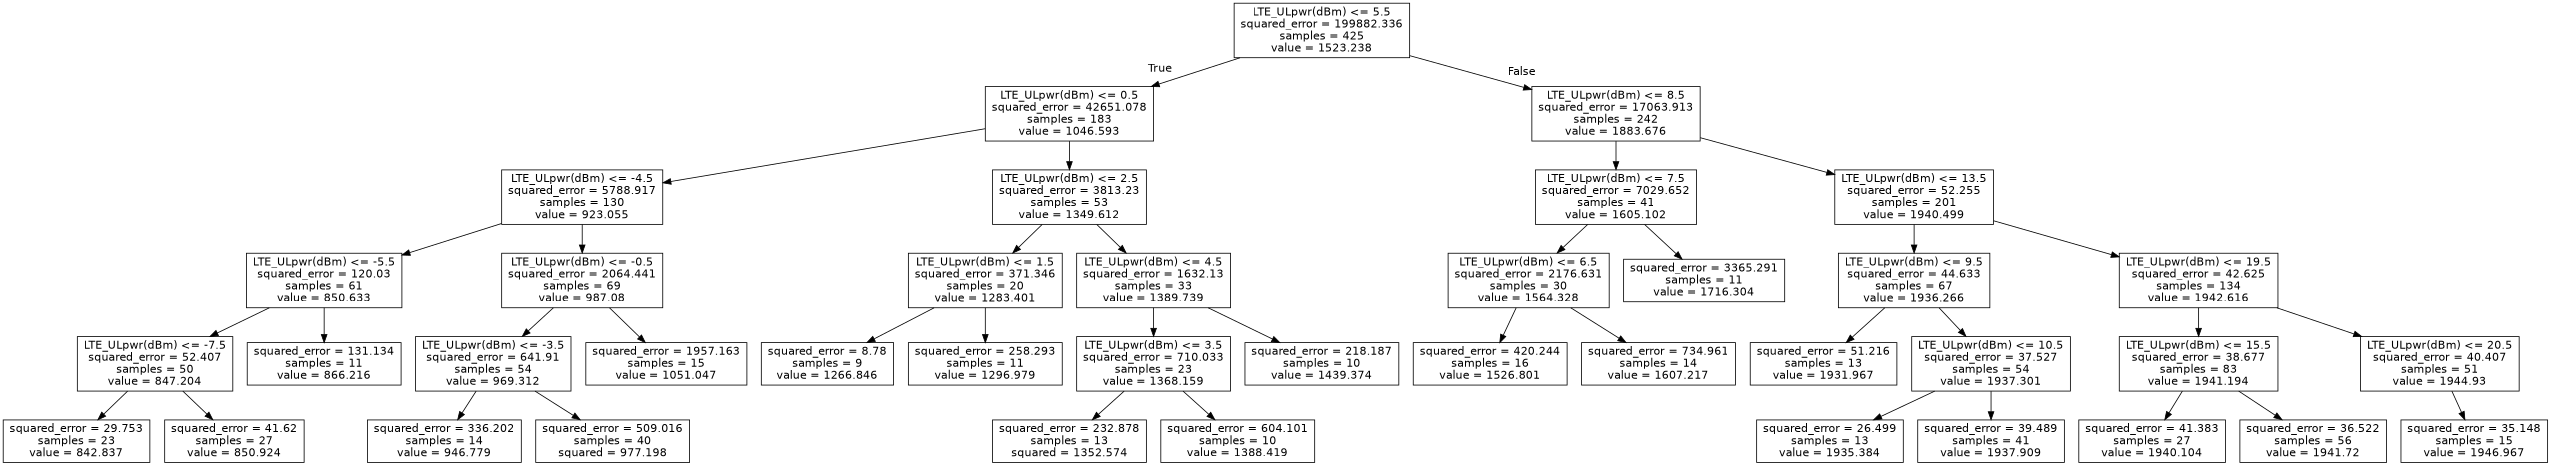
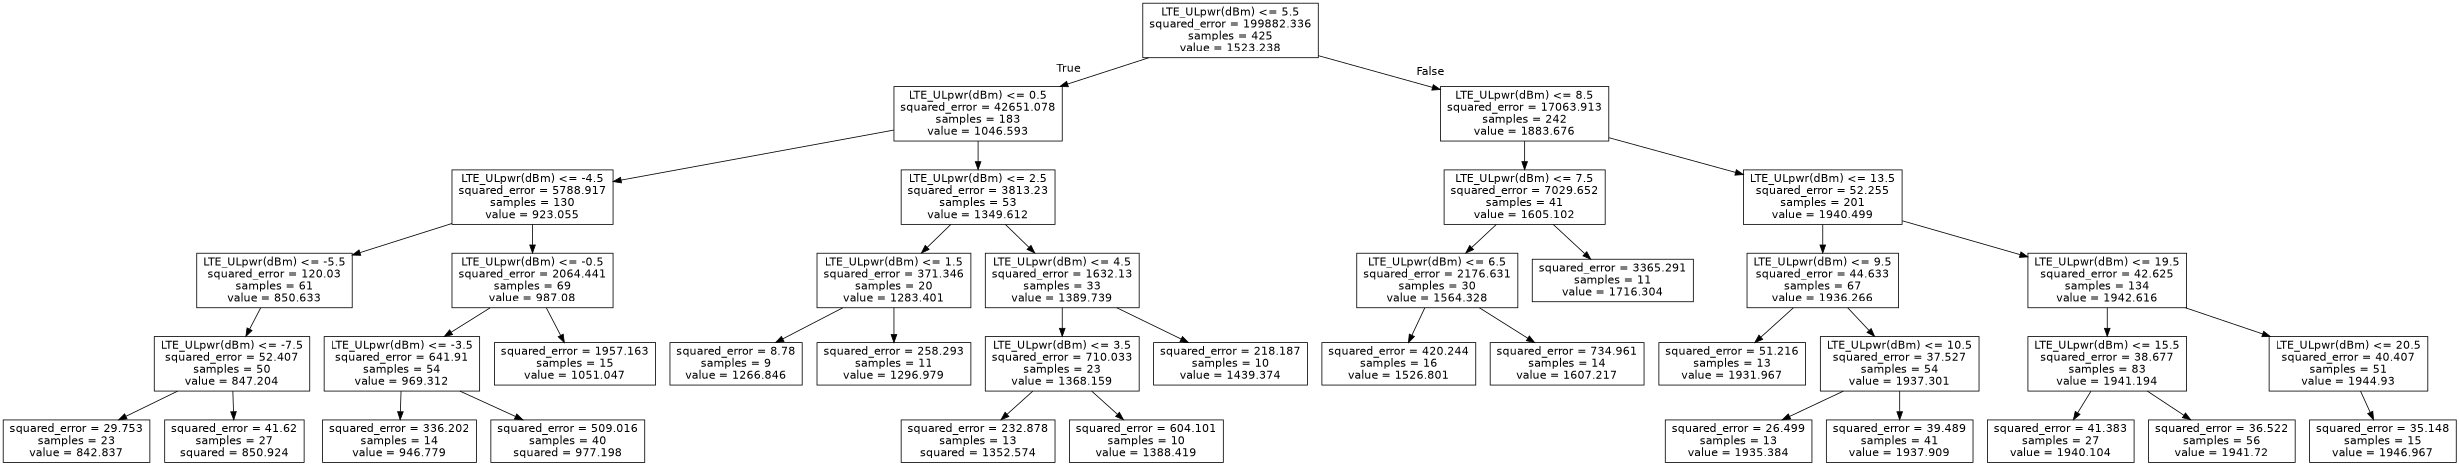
(324, 364) -> none
(234, 441) -> (234, 441)
